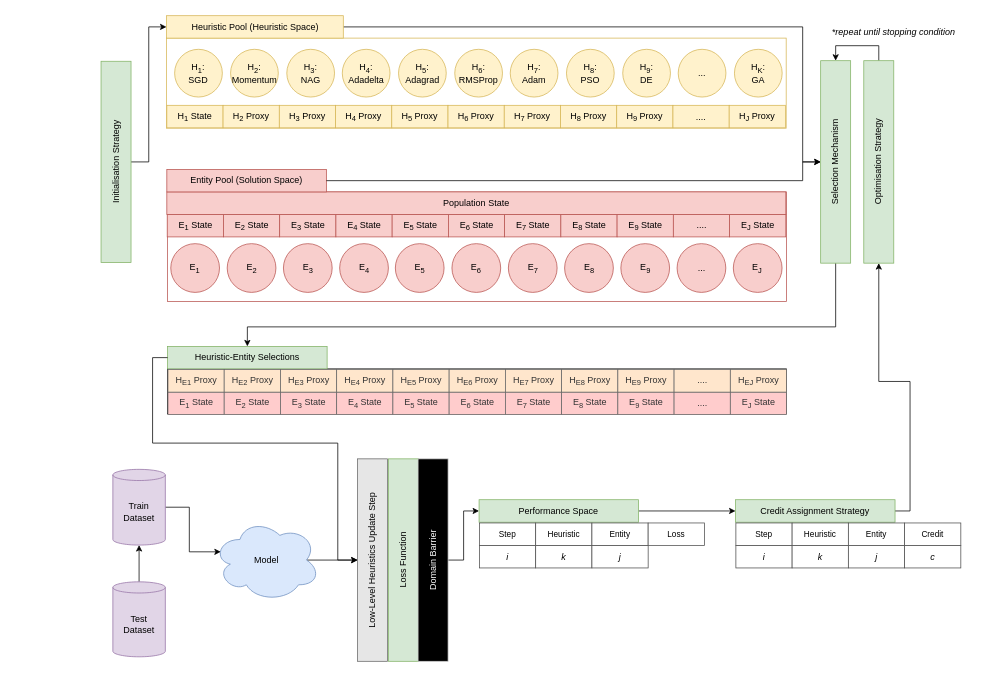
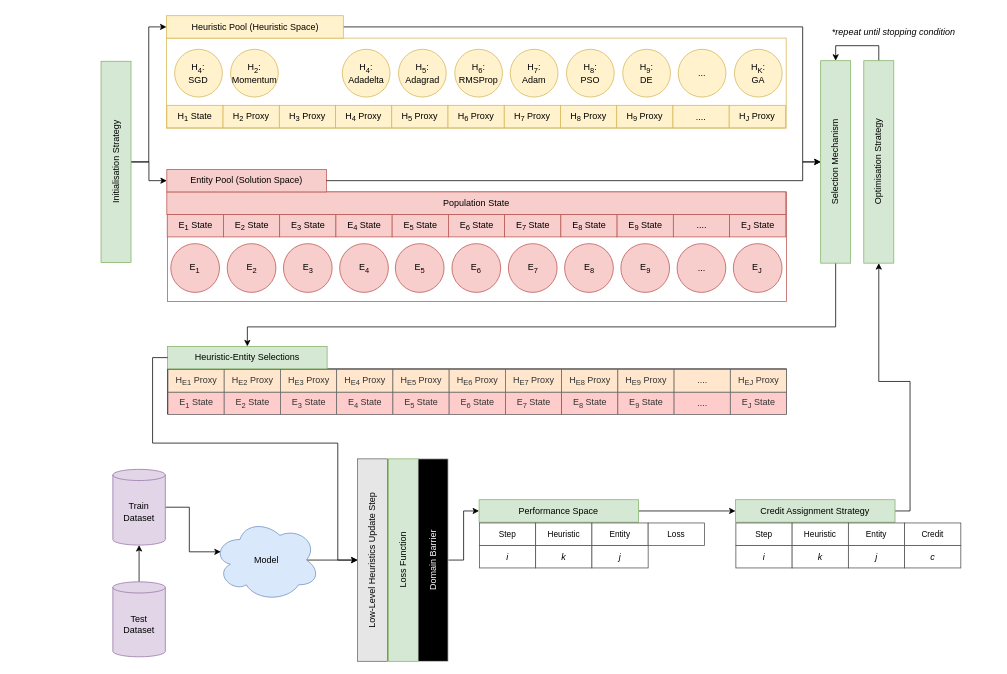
(198, 73) -> (198, 73)
(311, 73) -> none
none -> (154, 180)
